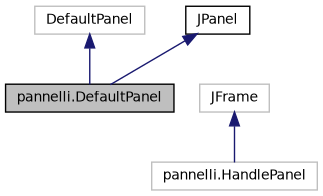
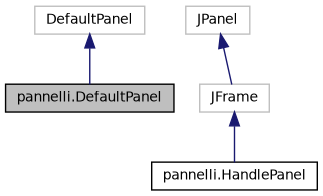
(218, 20) -> (218, 20)
(148, 63) -> (228, 66)
(234, 176) -> (234, 176)
